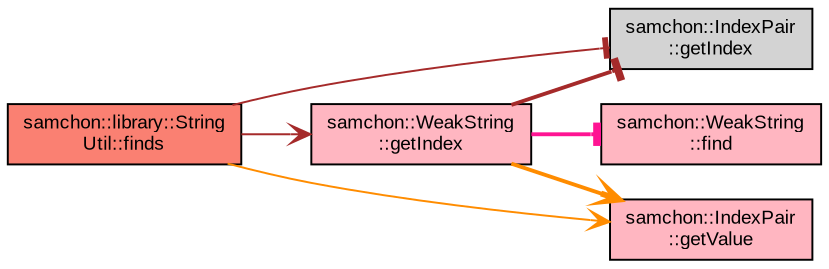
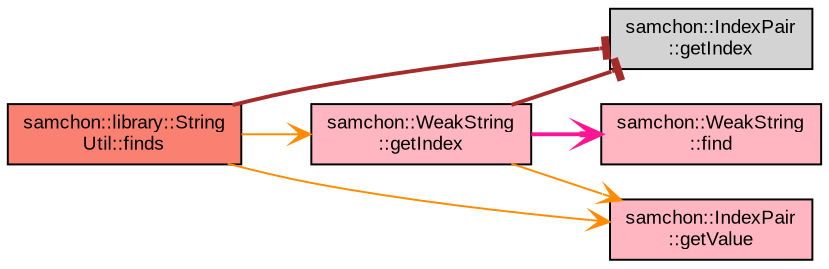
(415, 71) -> (415, 71)
(266, 134) -> (266, 134)
(561, 134) -> (561, 134)
(557, 179) -> (557, 179)
